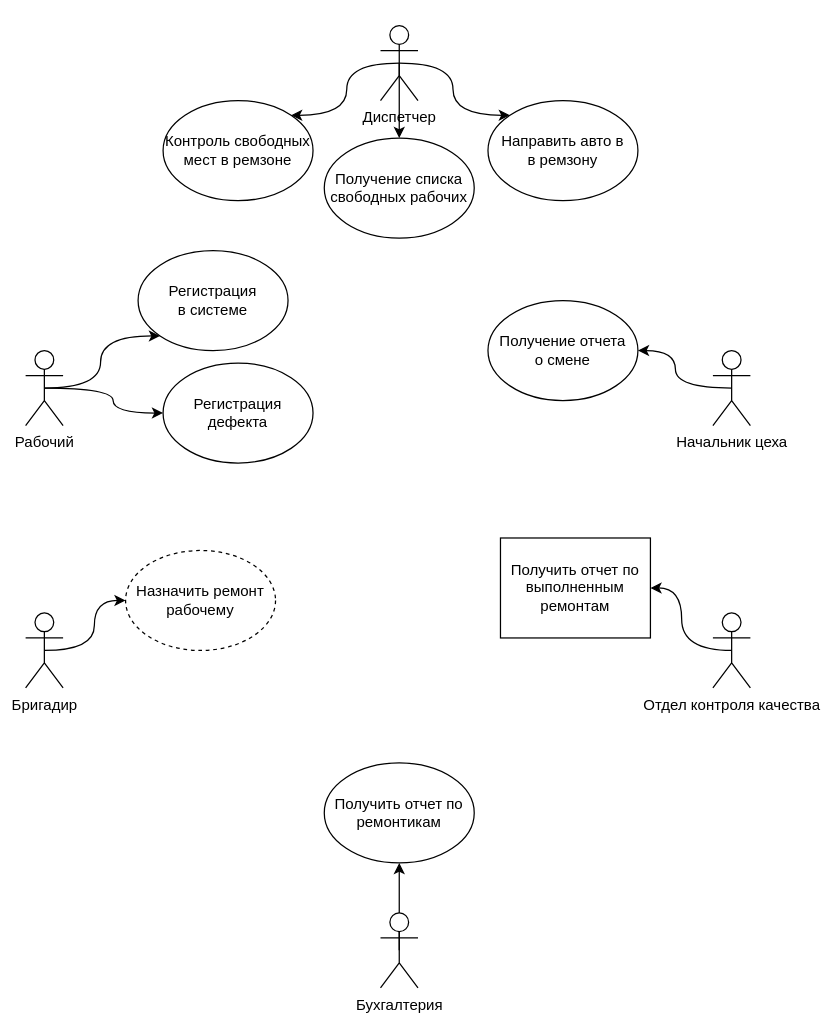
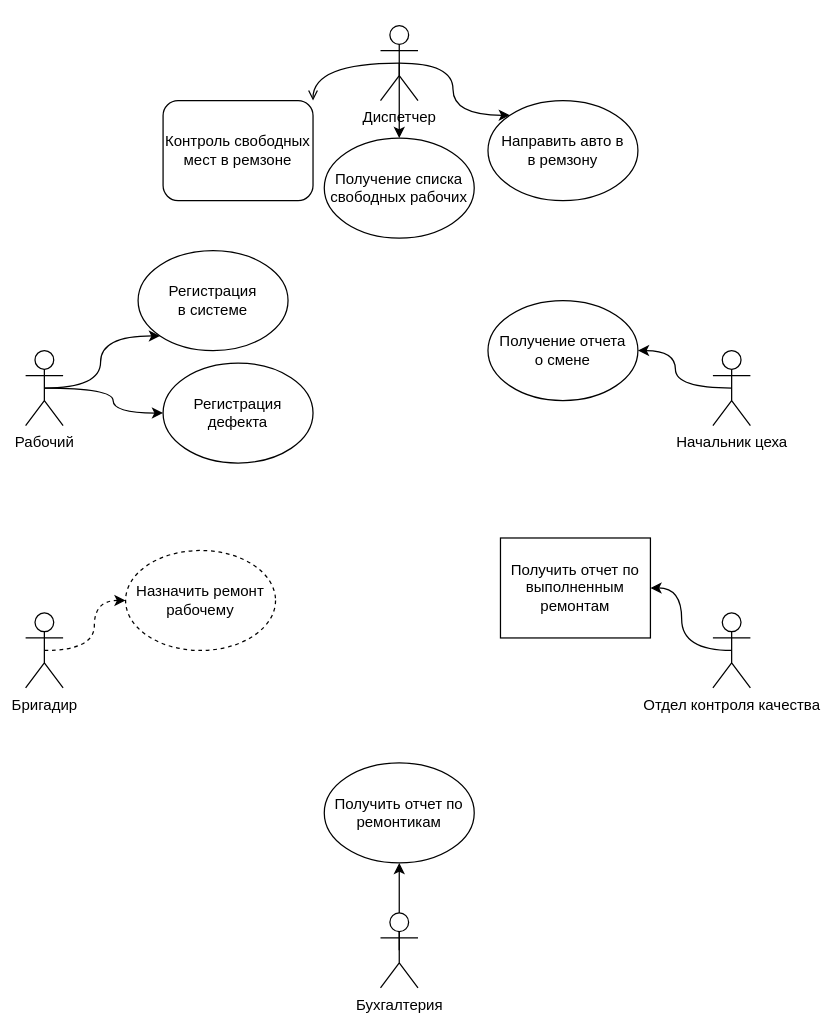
(346, 96) -> (343, 69)
(238, 151) -> (238, 151)
(91, 637) -> (91, 637)
